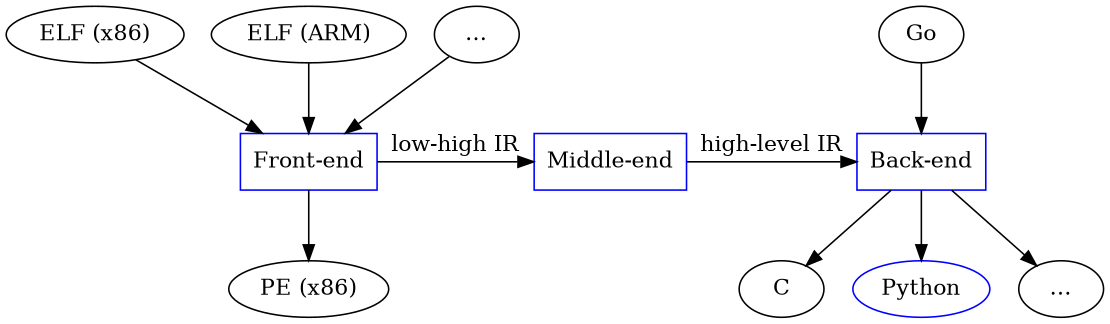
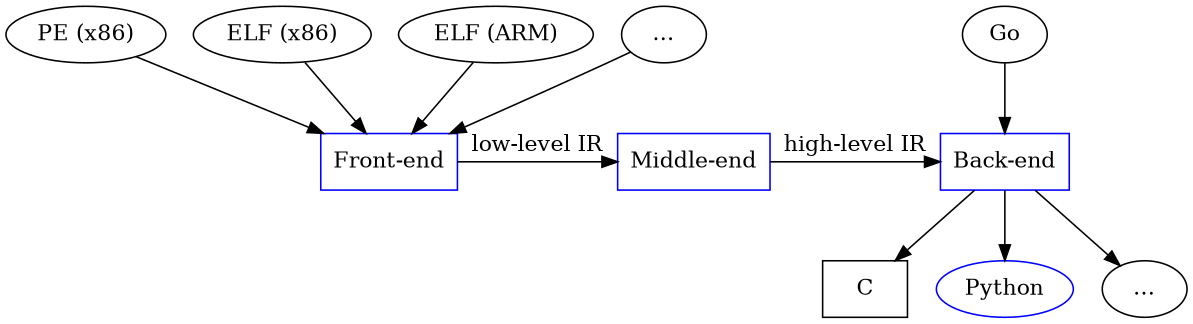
(456, 145) -> (538, 145)
(309, 218) -> (222, 92)
(782, 289) -> (865, 289)
